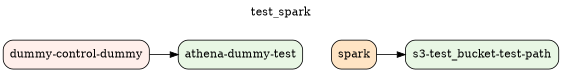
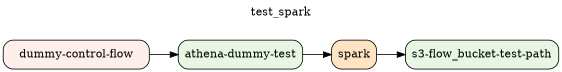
(76, 55) -> (76, 55)
none -> (313, 55)
(482, 55) -> (482, 55)
